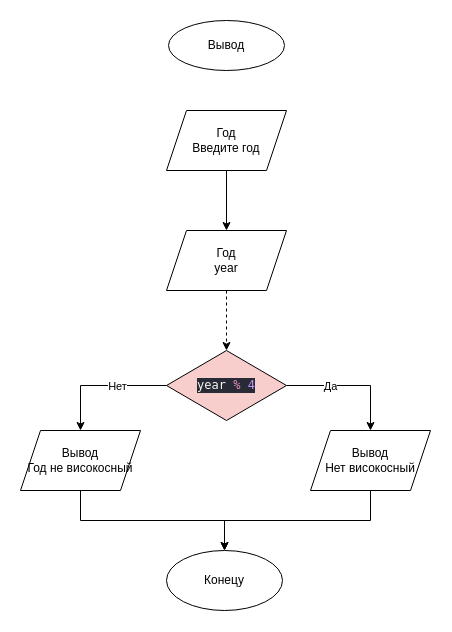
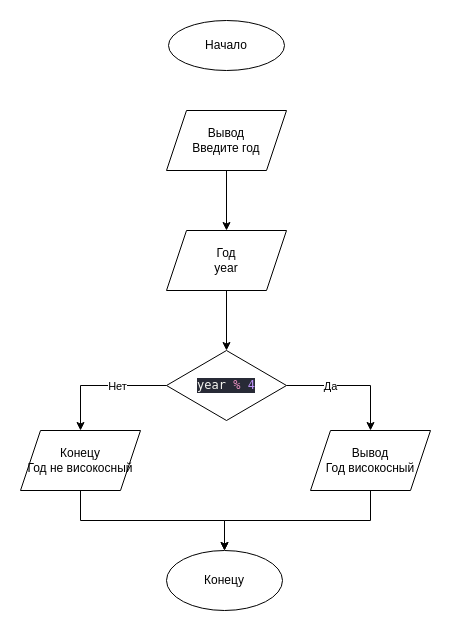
(227, 46) -> (227, 46)
(227, 141) -> (227, 141)
(227, 318) -> (227, 318)
(227, 386) -> (227, 386)
(81, 461) -> (81, 461)
(371, 461) -> (371, 461)
